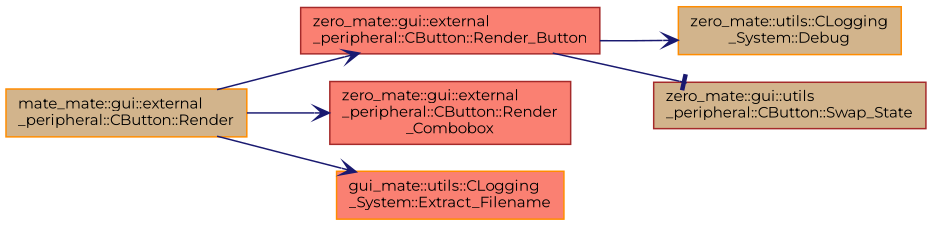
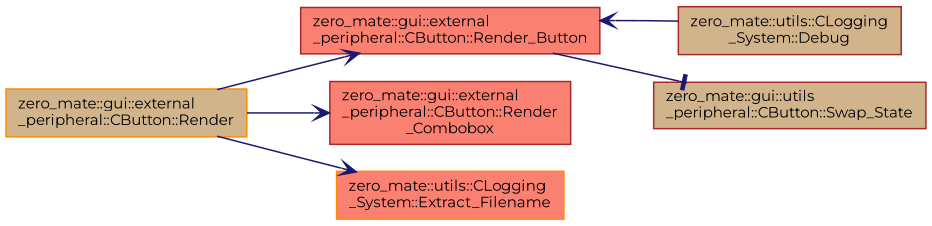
(790, 31) -> (790, 31)
(631, 41) -> (647, 21)
(126, 113) -> (126, 113)
(450, 195) -> (450, 195)
